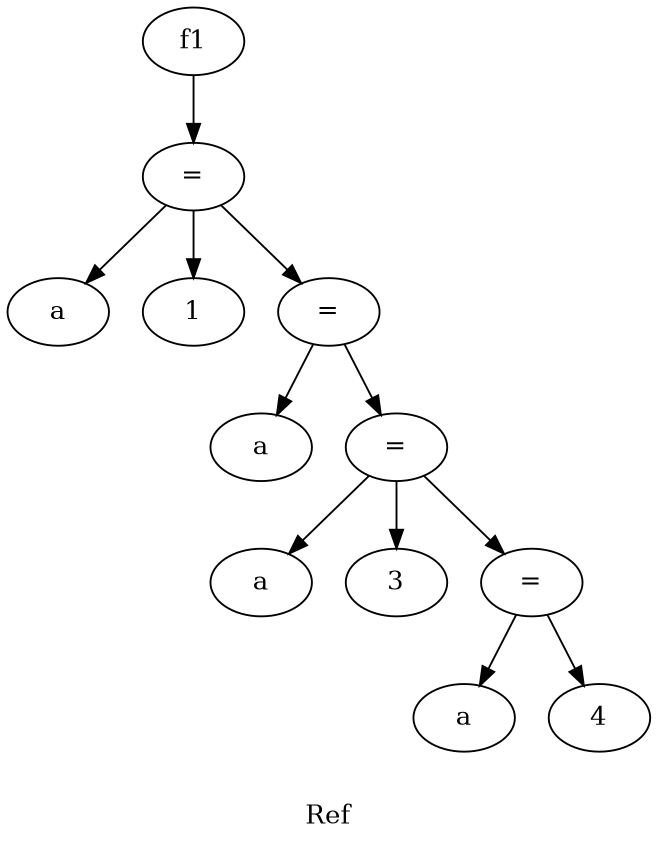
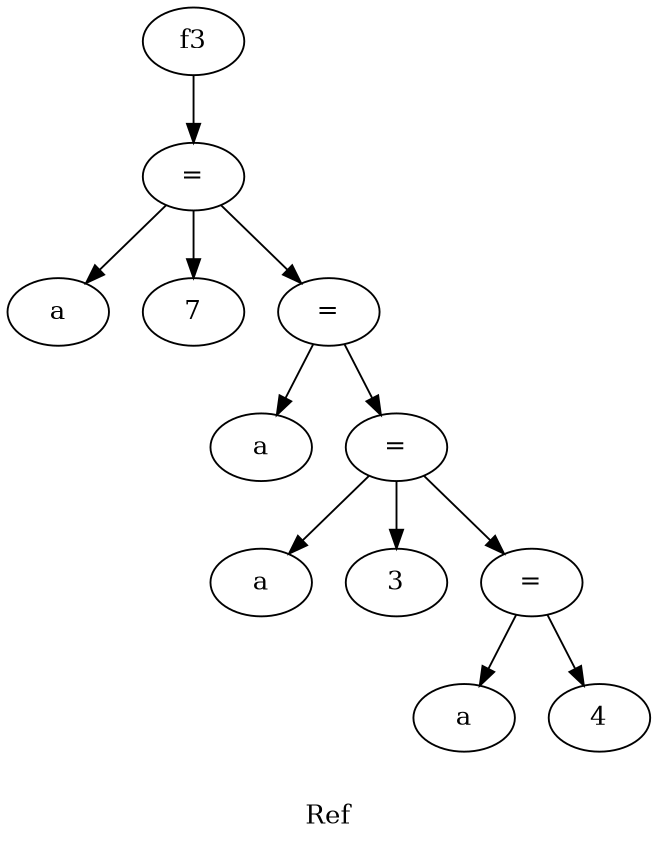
(194, 41) -> (194, 41)
(194, 312) -> (194, 312)
